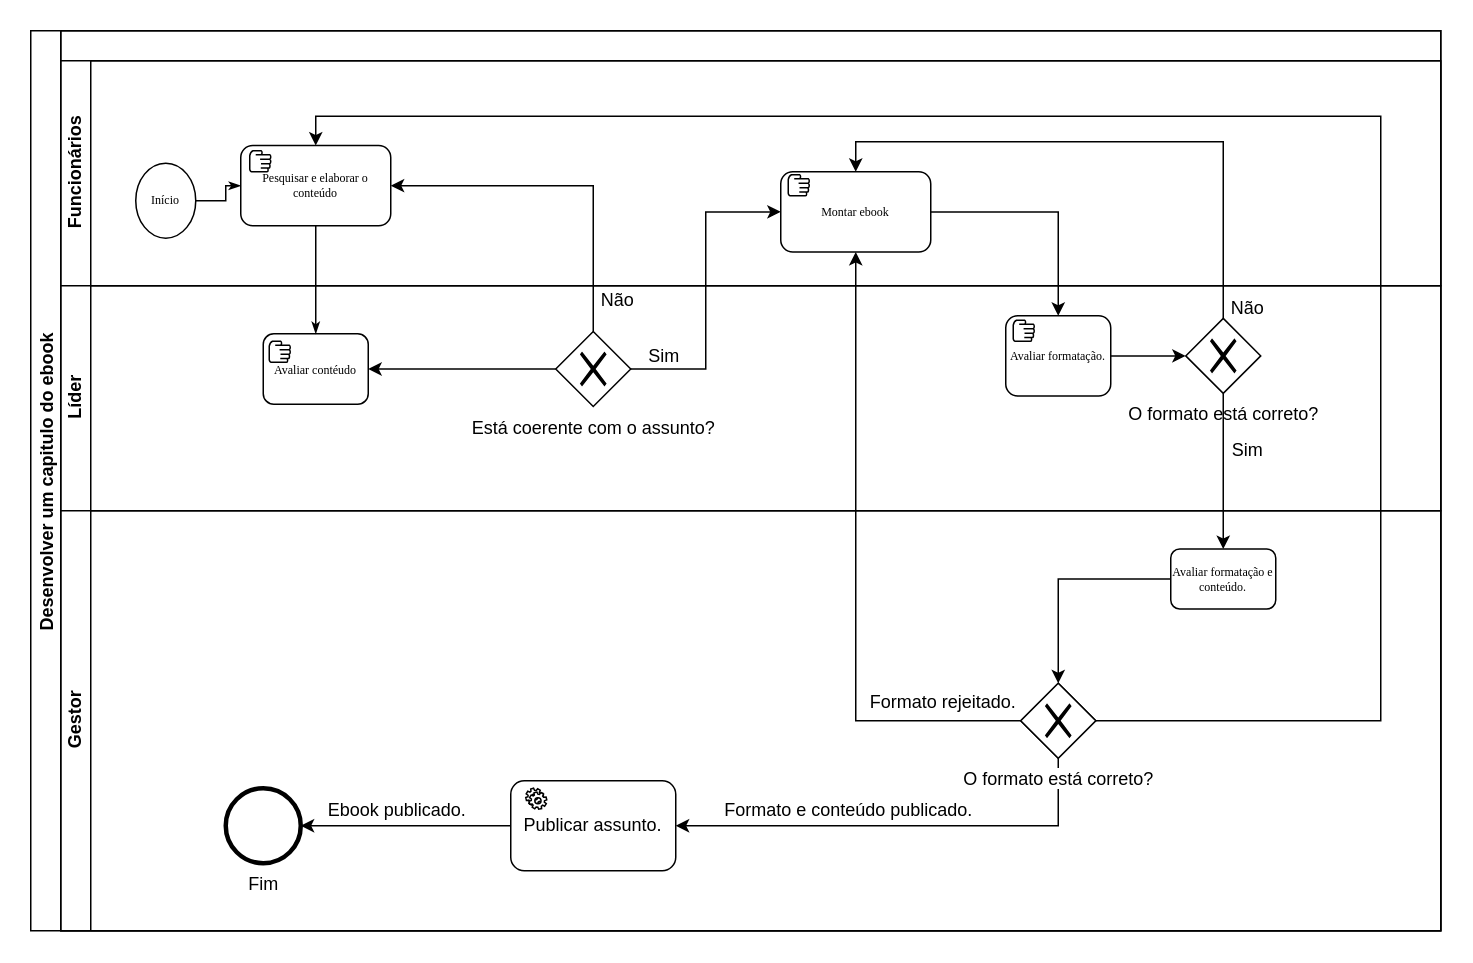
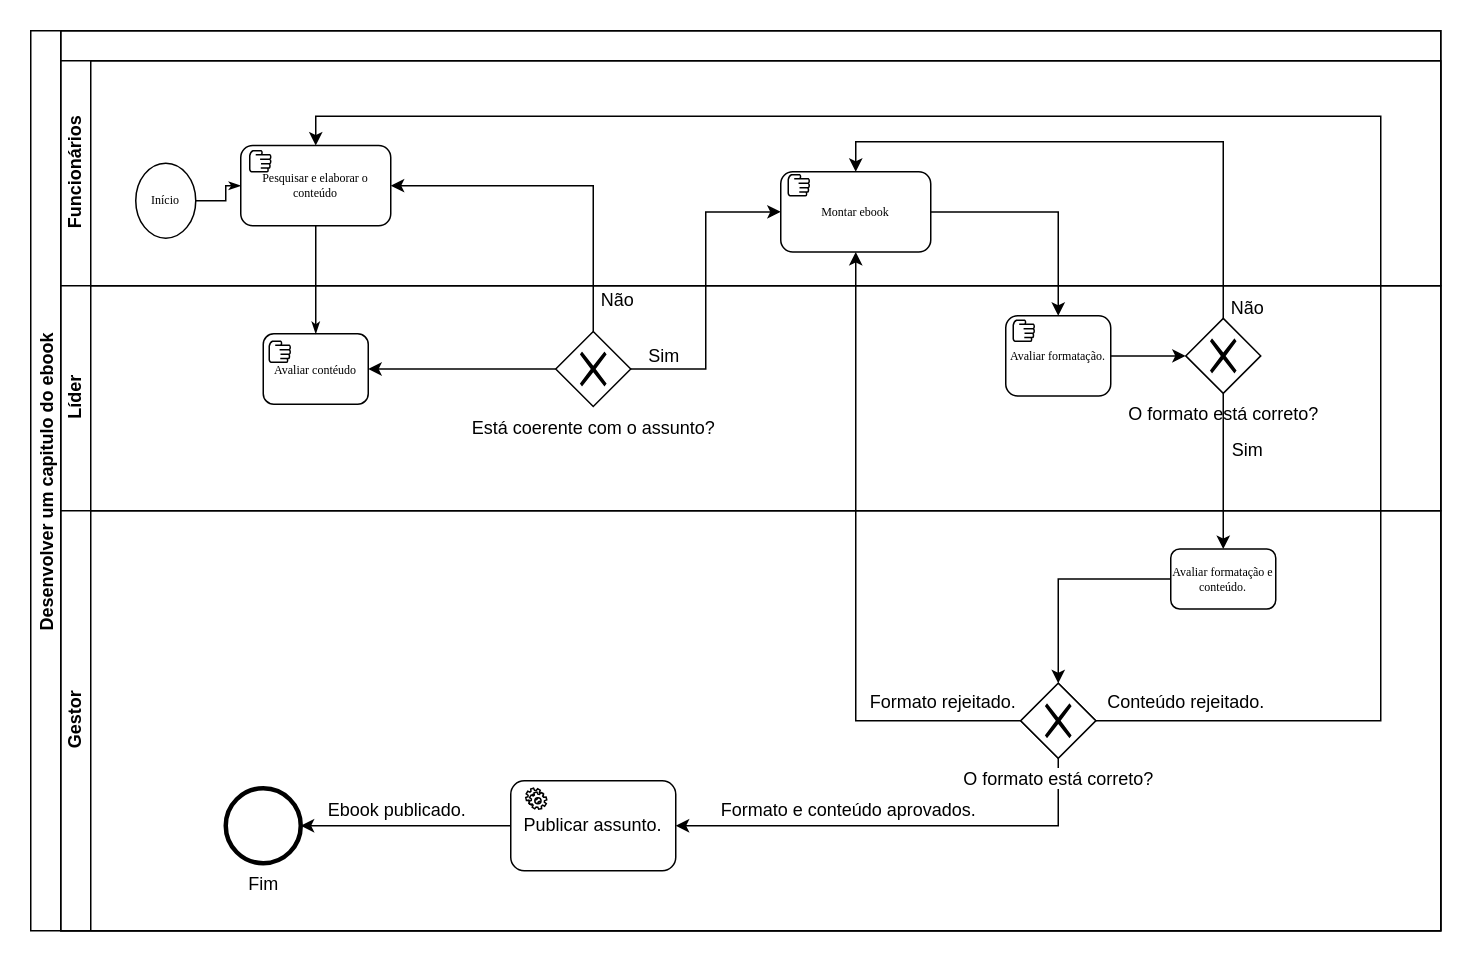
none -> (1186, 703)
(849, 811) -> (849, 811)
